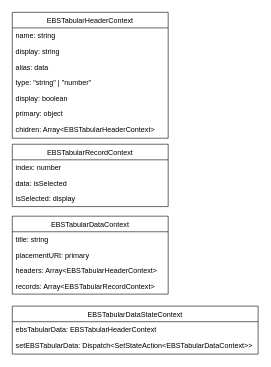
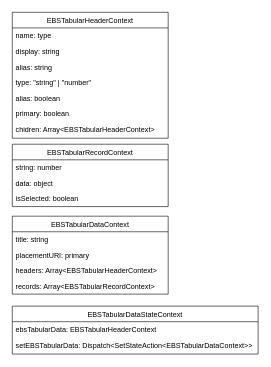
(37, 36) -> (34, 36)
(34, 67) -> (37, 67)
(43, 98) -> (39, 98)
(43, 114) -> (44, 114)
(39, 168) -> (41, 168)
(44, 184) -> (38, 184)
(48, 199) -> (49, 199)
